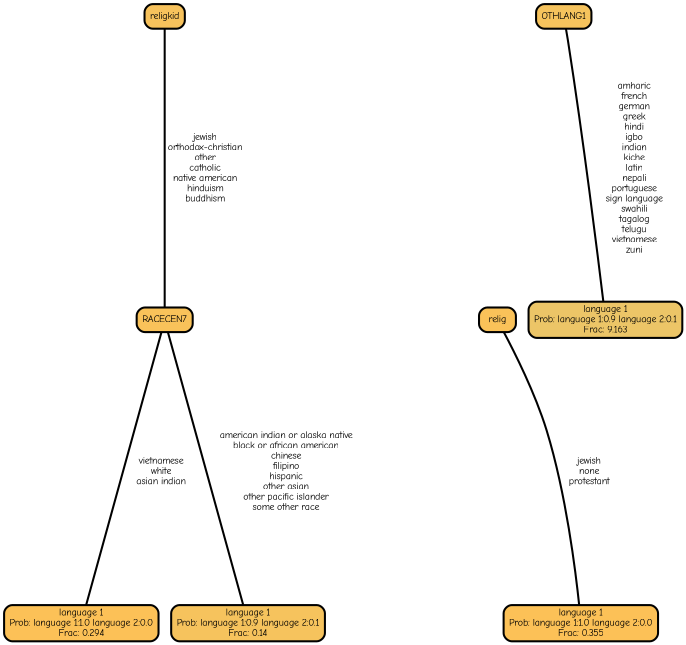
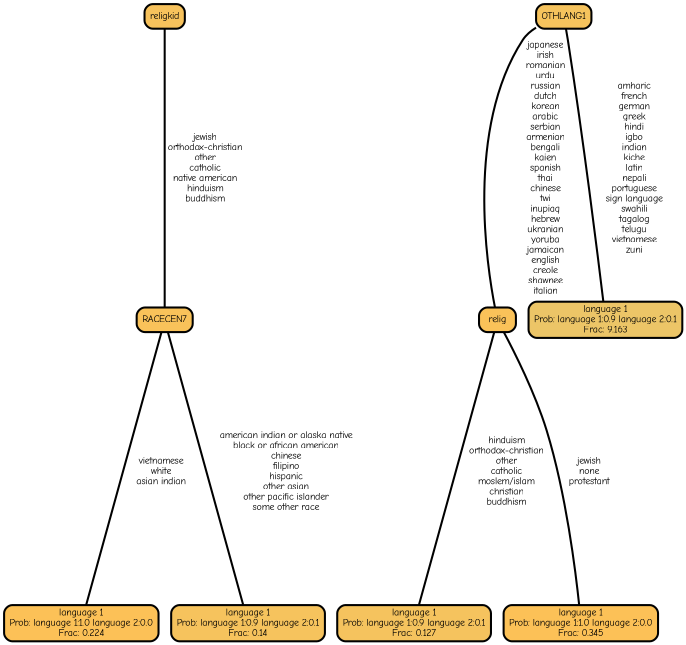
none -> (486, 162)
(81, 623) -> (81, 623)
none -> (414, 623)
(581, 623) -> (581, 623)
